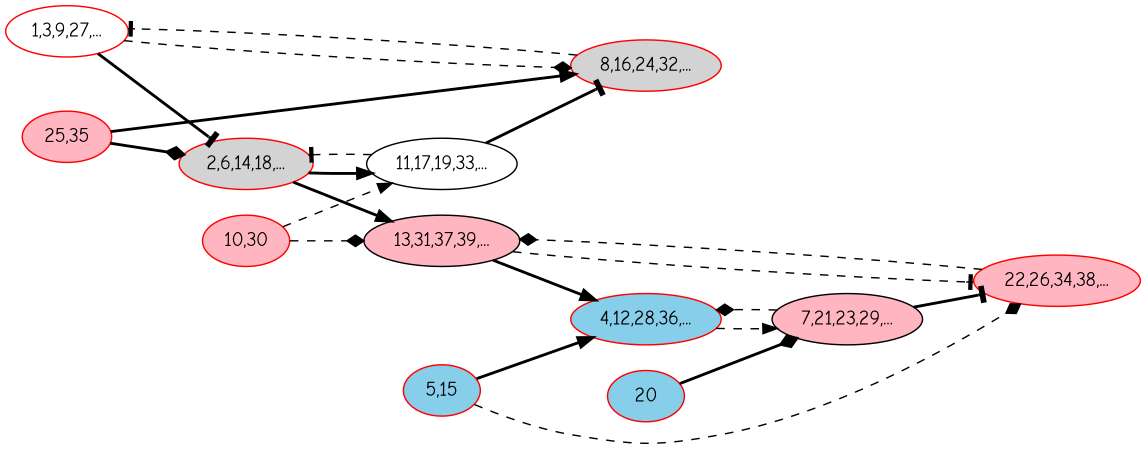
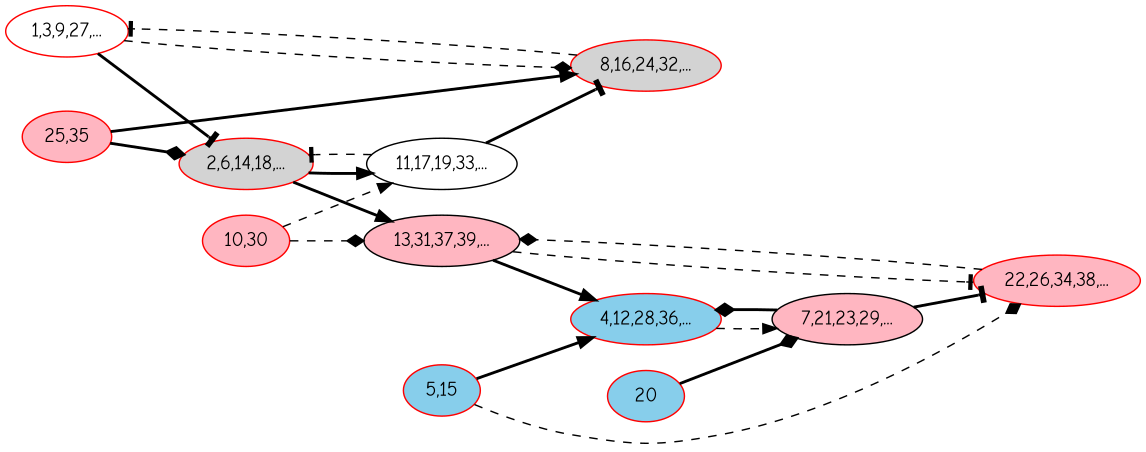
(755, 310) -> (755, 310)
